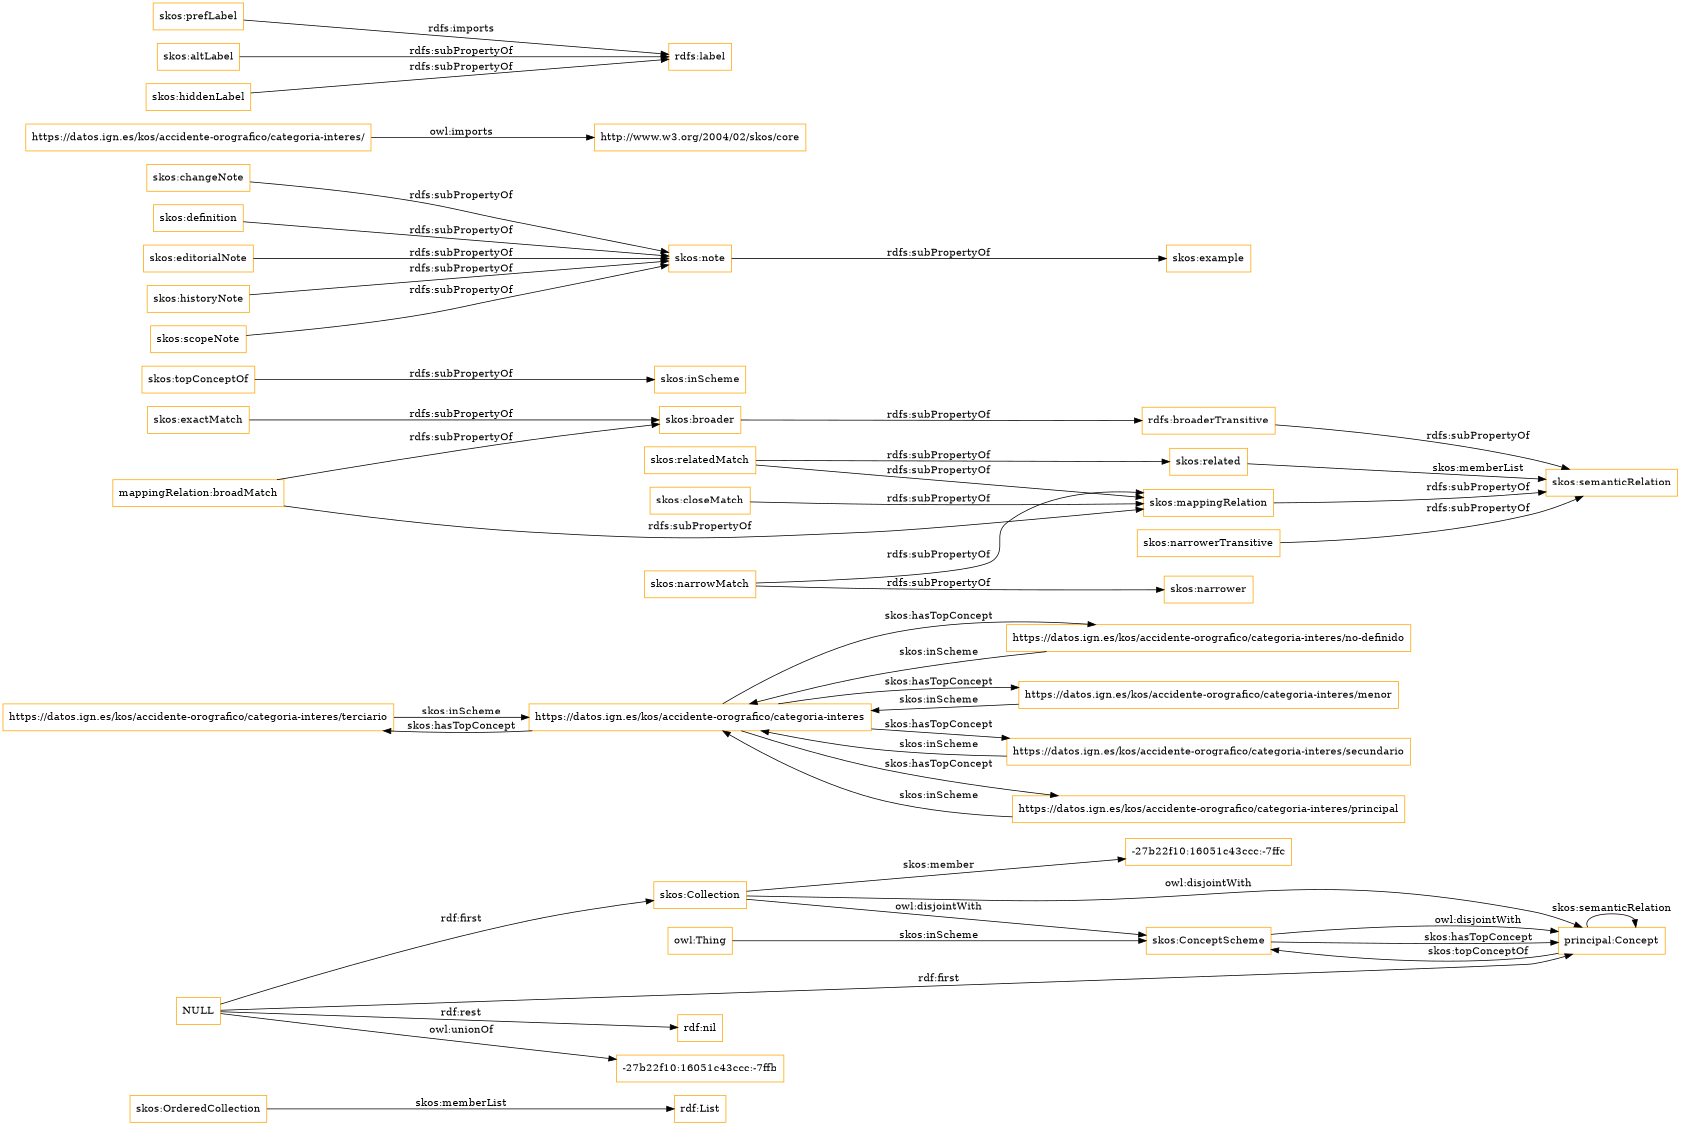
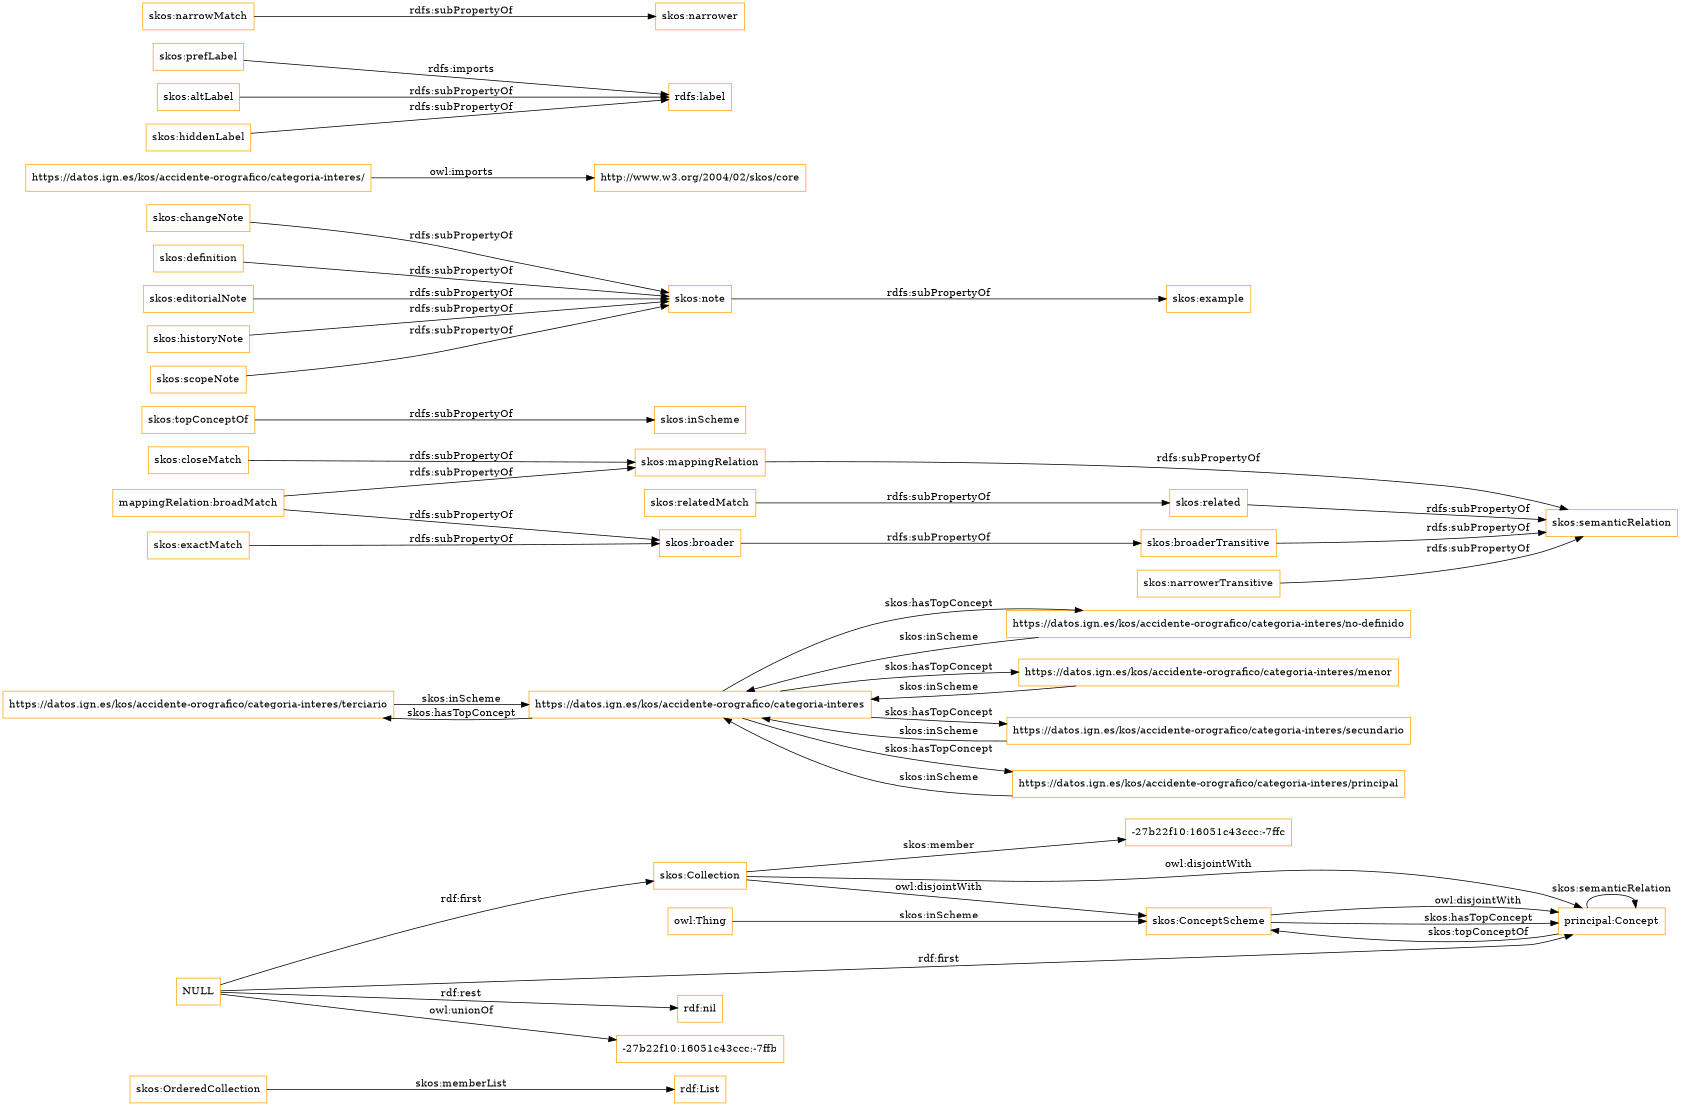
(1209, 421) -> (1209, 543)
(1478, 468) -> (1478, 509)
(946, 481) -> none
(963, 569) -> none
